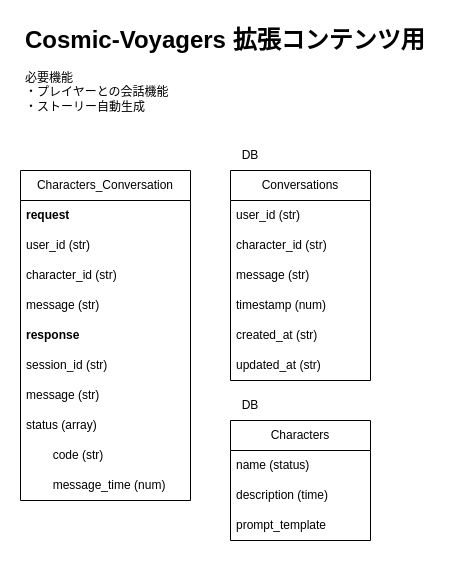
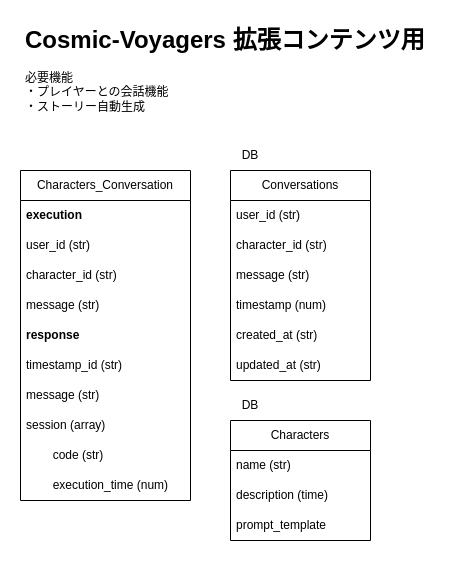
(50, 216) -> (55, 216)
(76, 366) -> (82, 366)
(72, 426) -> (74, 426)
(279, 466) -> (269, 466)
(84, 486) -> (89, 486)
